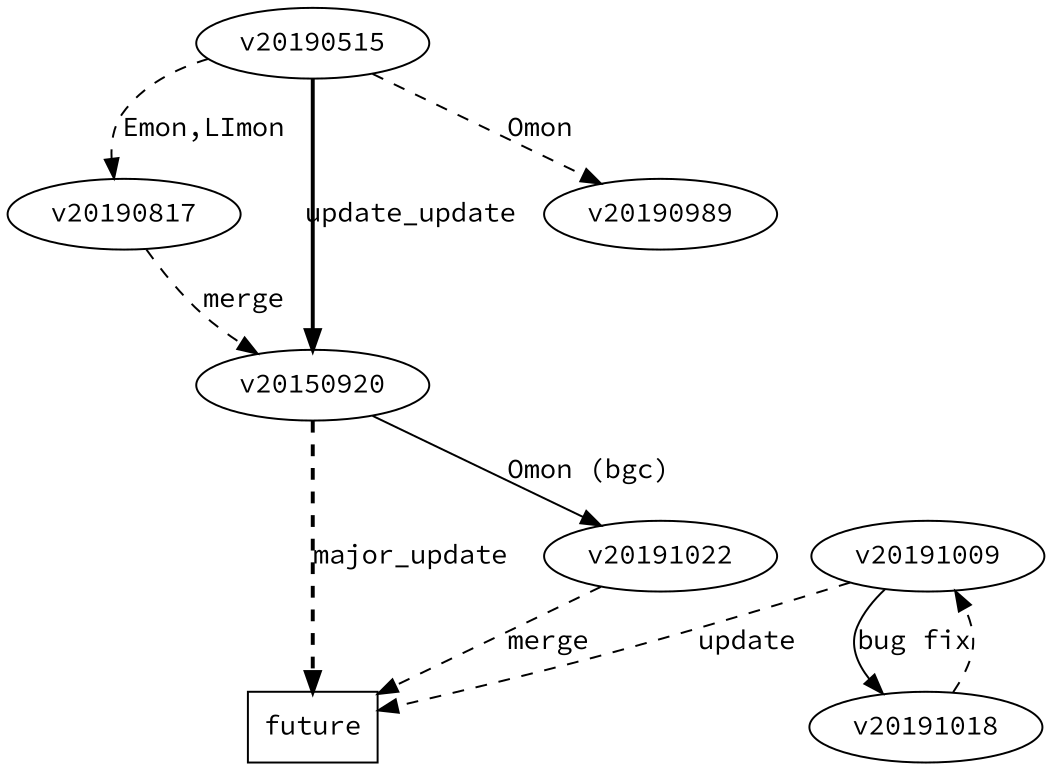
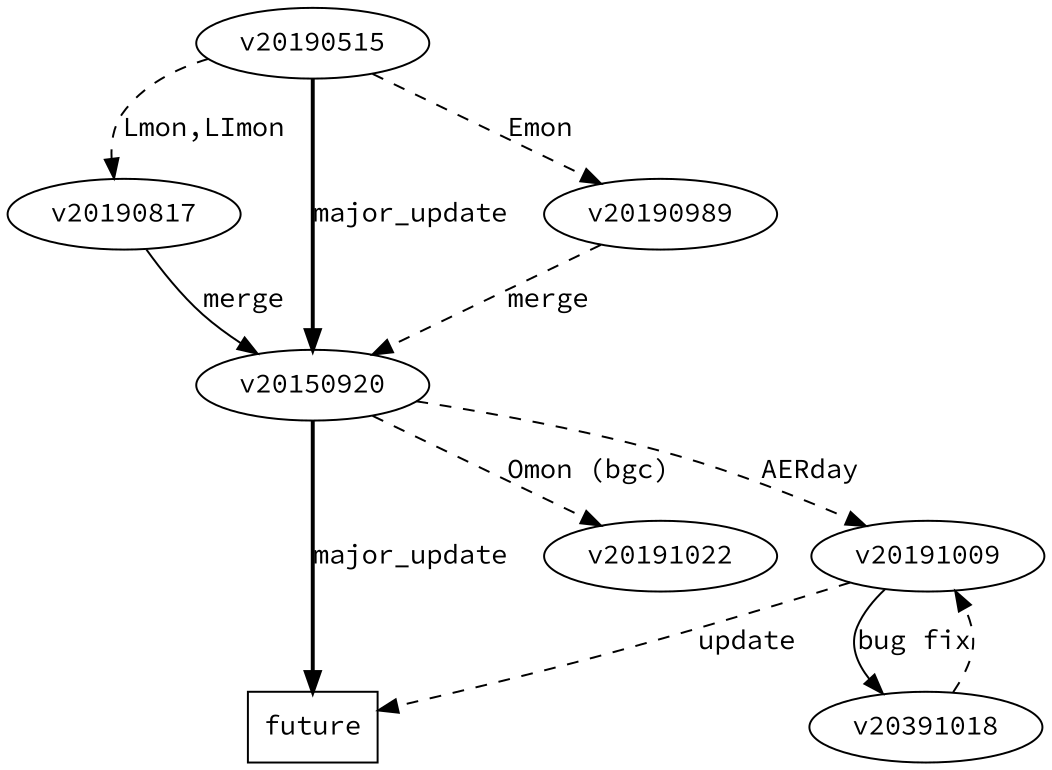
(204, 129) -> (204, 129)
(541, 129) -> (541, 129)
(411, 214) -> (411, 214)
none -> (496, 295)
(189, 301) -> (189, 301)
none -> (636, 445)
(478, 466) -> (478, 466)
(313, 546) -> (313, 546)
(498, 636) -> none
(926, 727) -> (926, 727)
